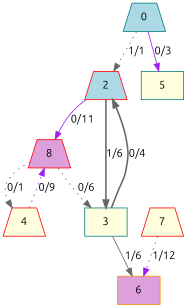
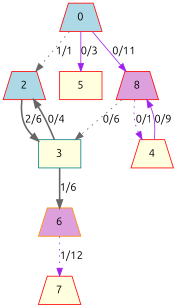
(144, 17) -> (81, 17)
(162, 86) -> (81, 86)
(70, 114) -> (107, 48)
(115, 154) -> (34, 120)
(10, 177) -> (134, 117)
(35, 192) -> (155, 123)
(152, 252) -> (60, 252)
(121, 253) -> (60, 184)
(139, 290) -> (60, 222)
